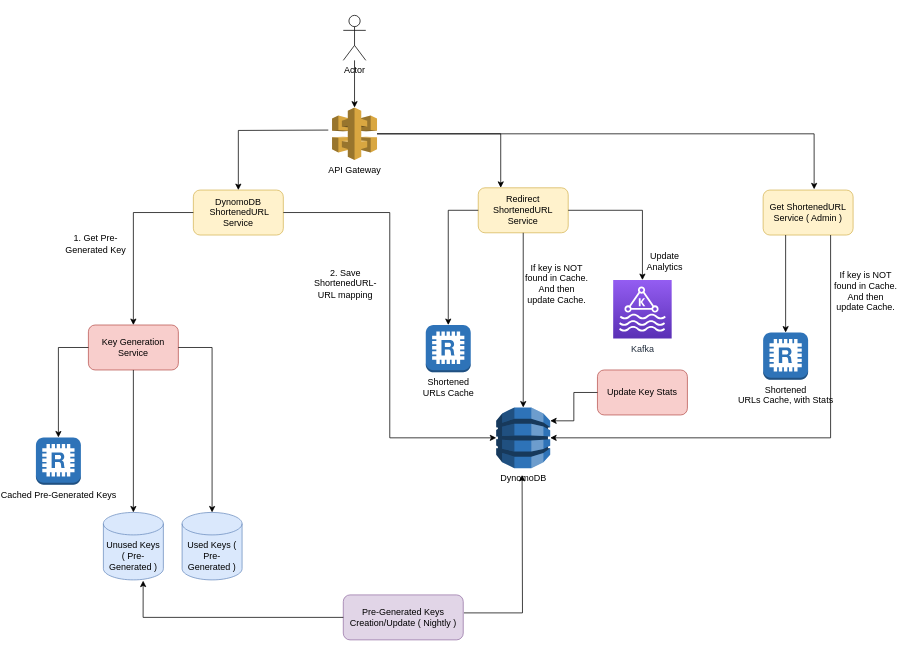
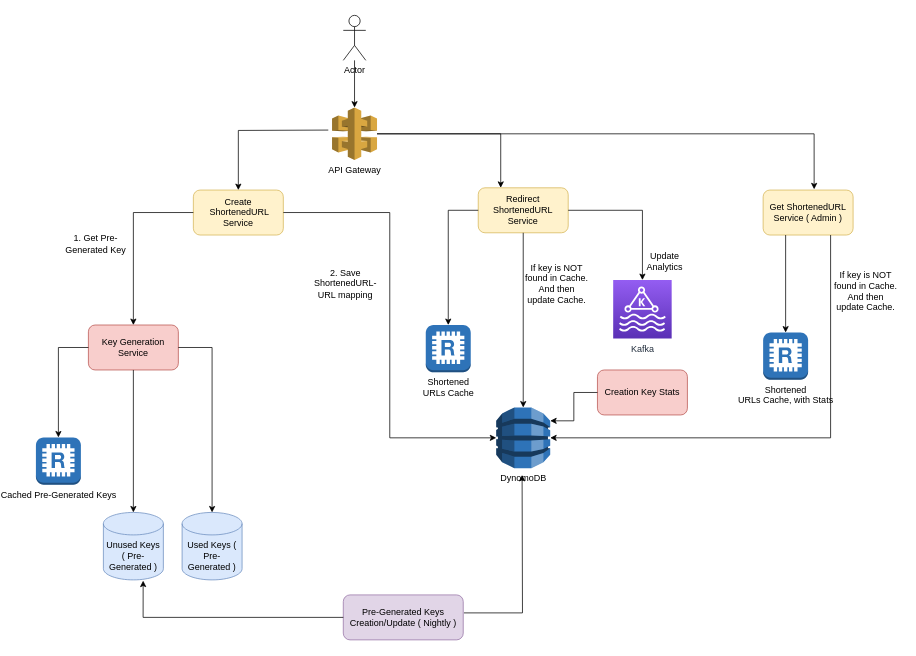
(238, 213) -> (238, 213)
(642, 393) -> (642, 393)
